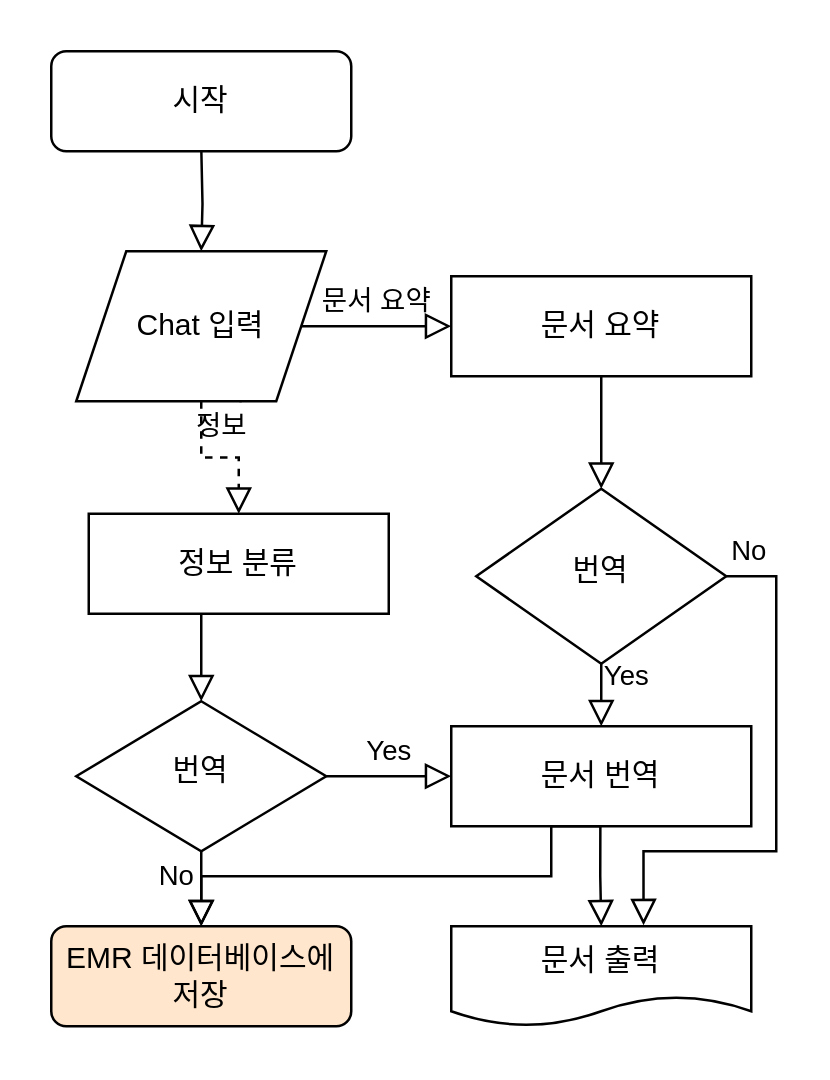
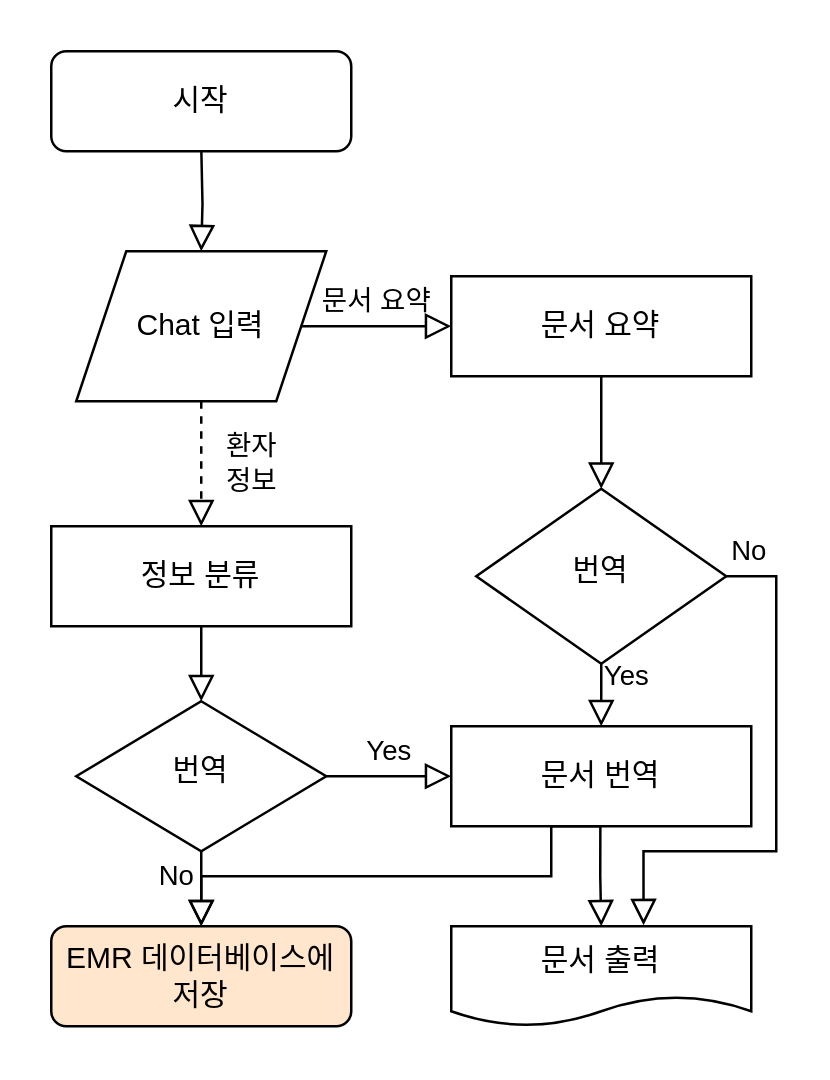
(239, 564) -> (201, 576)
